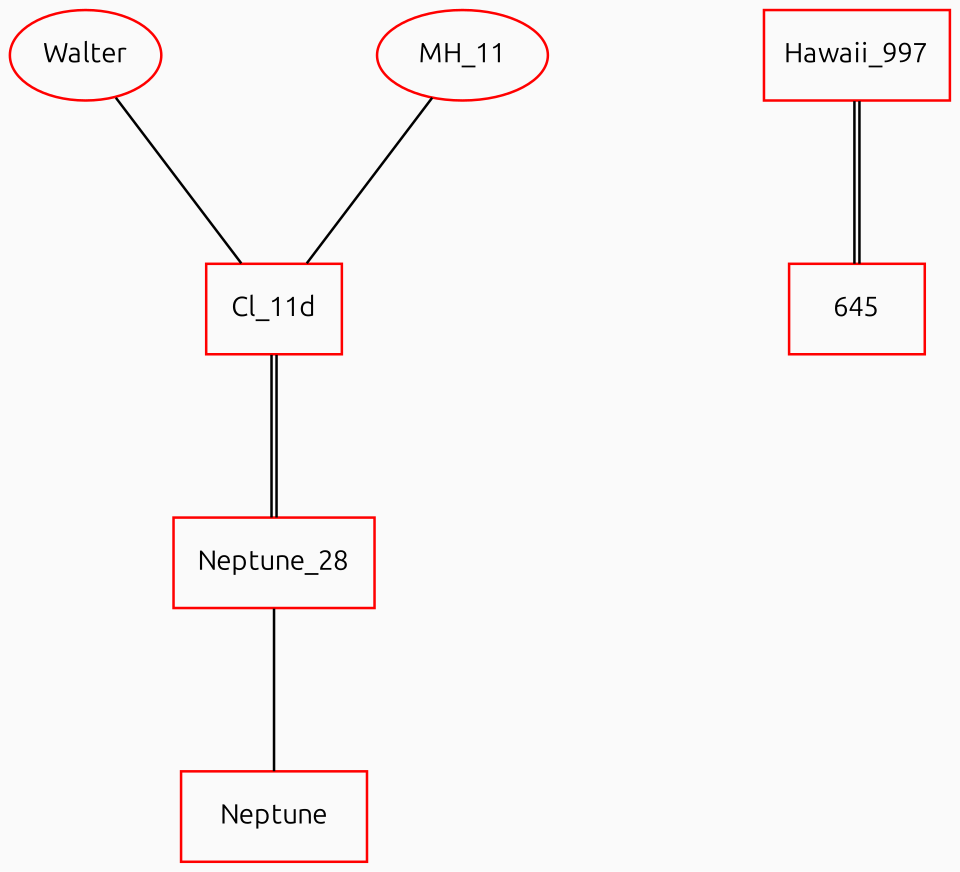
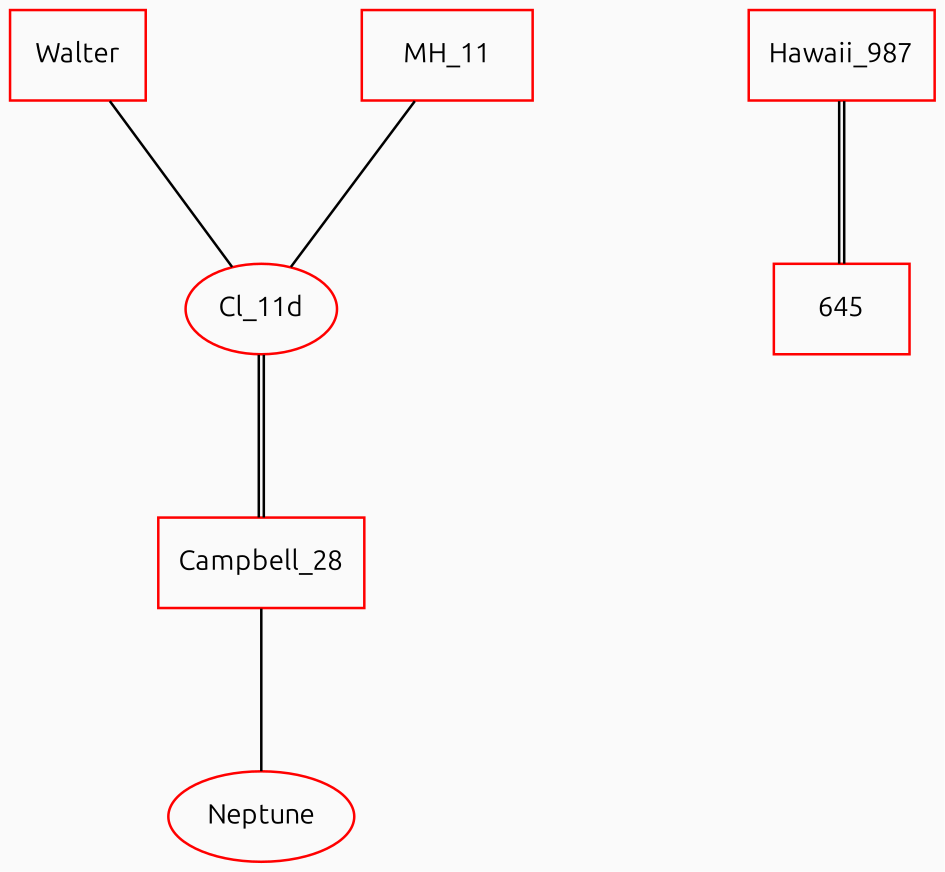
(86, 55) -> (78, 55)
(462, 55) -> (447, 55)
(857, 55) -> (842, 55)
(274, 309) -> (261, 309)
(274, 563) -> (261, 563)
(274, 817) -> (261, 817)
